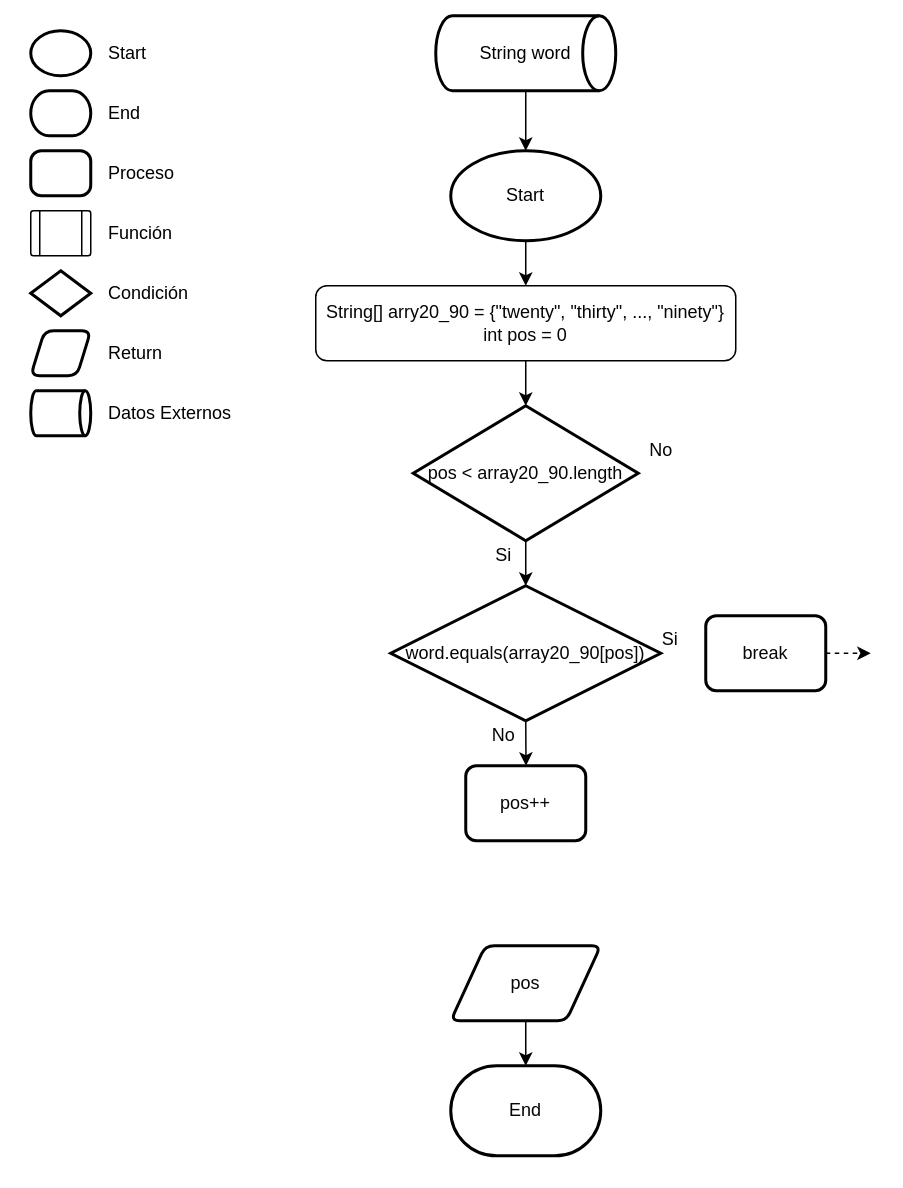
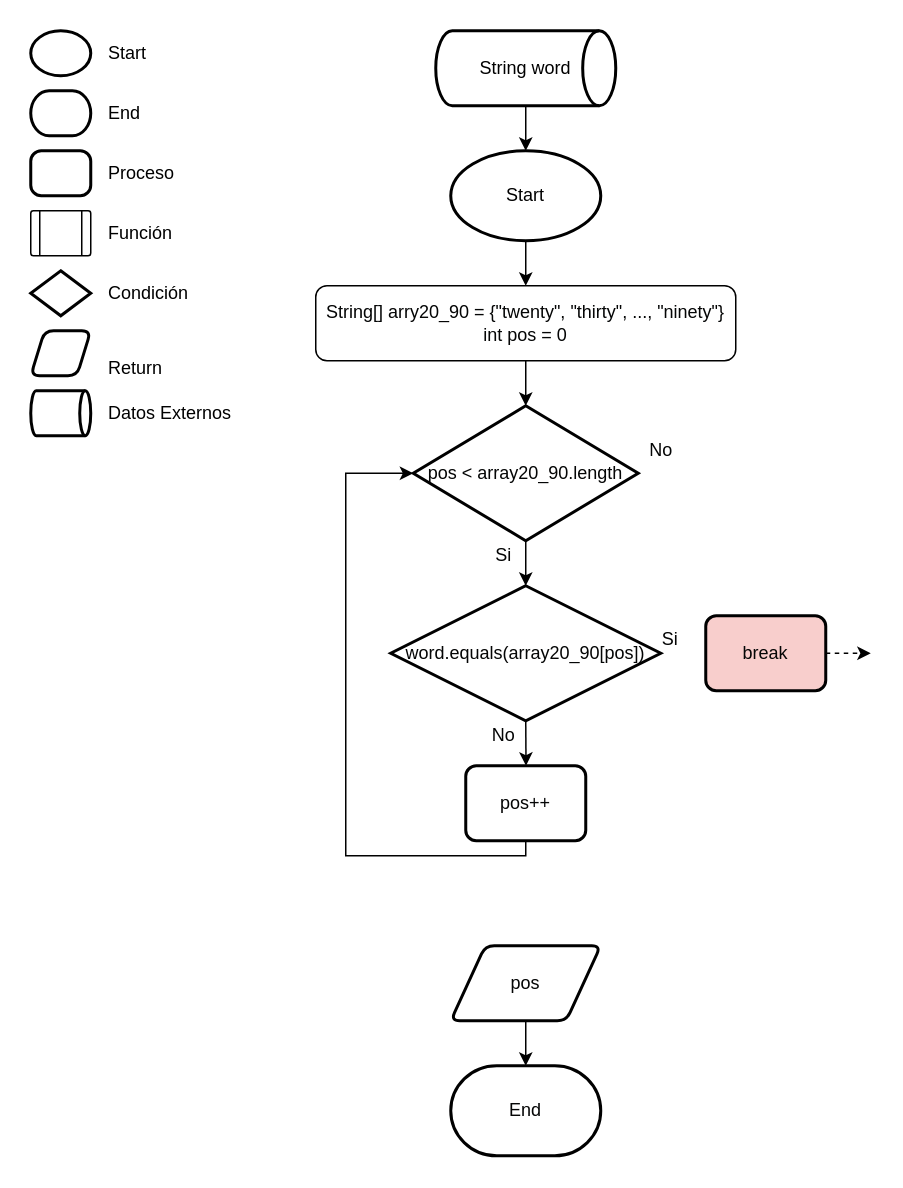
(526, 53) -> (526, 68)
(143, 353) -> (143, 368)
(766, 653) -> (766, 653)
none -> (346, 734)
